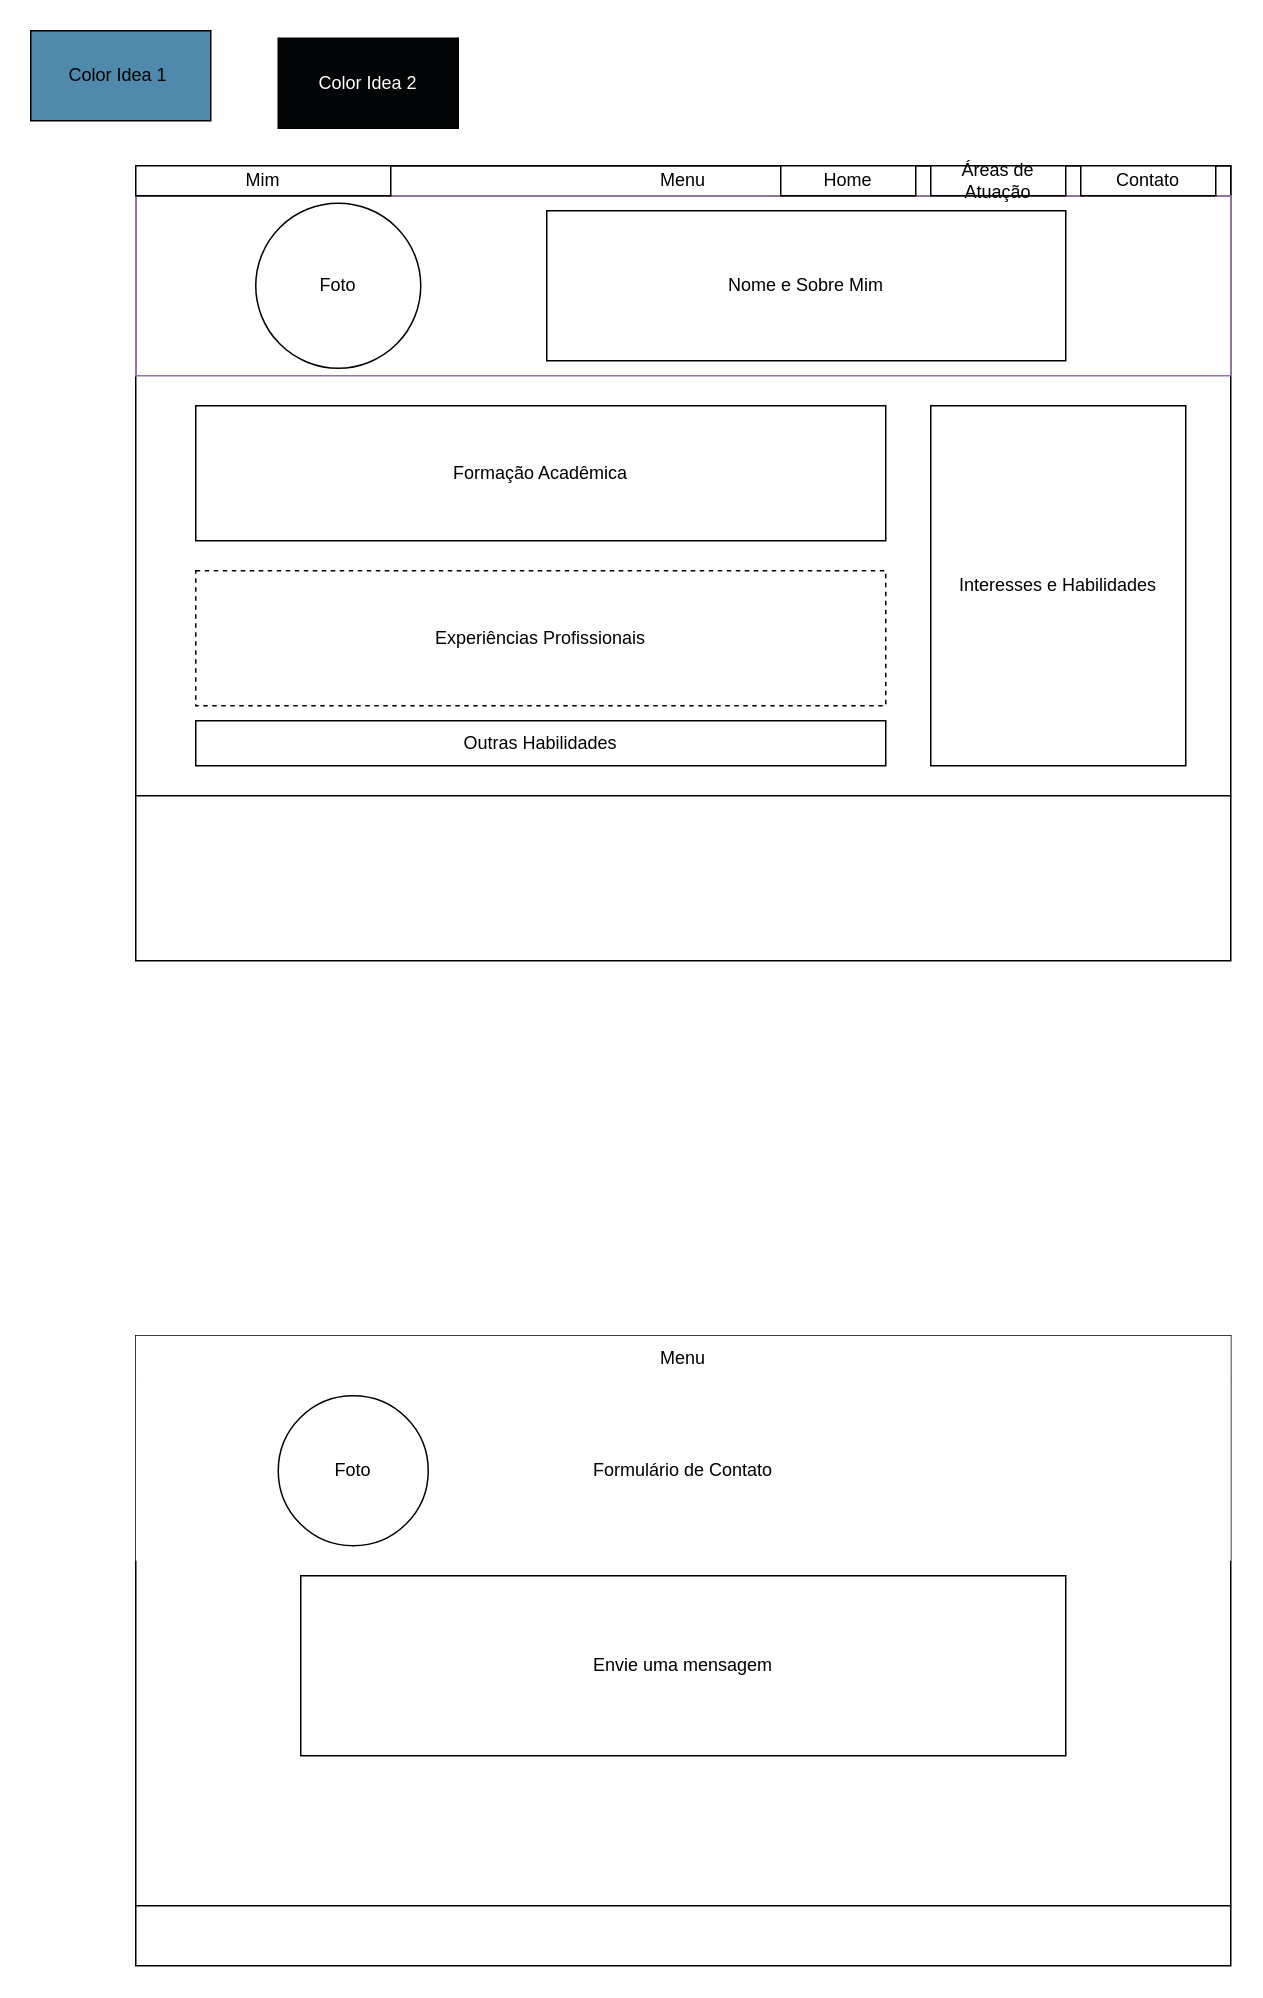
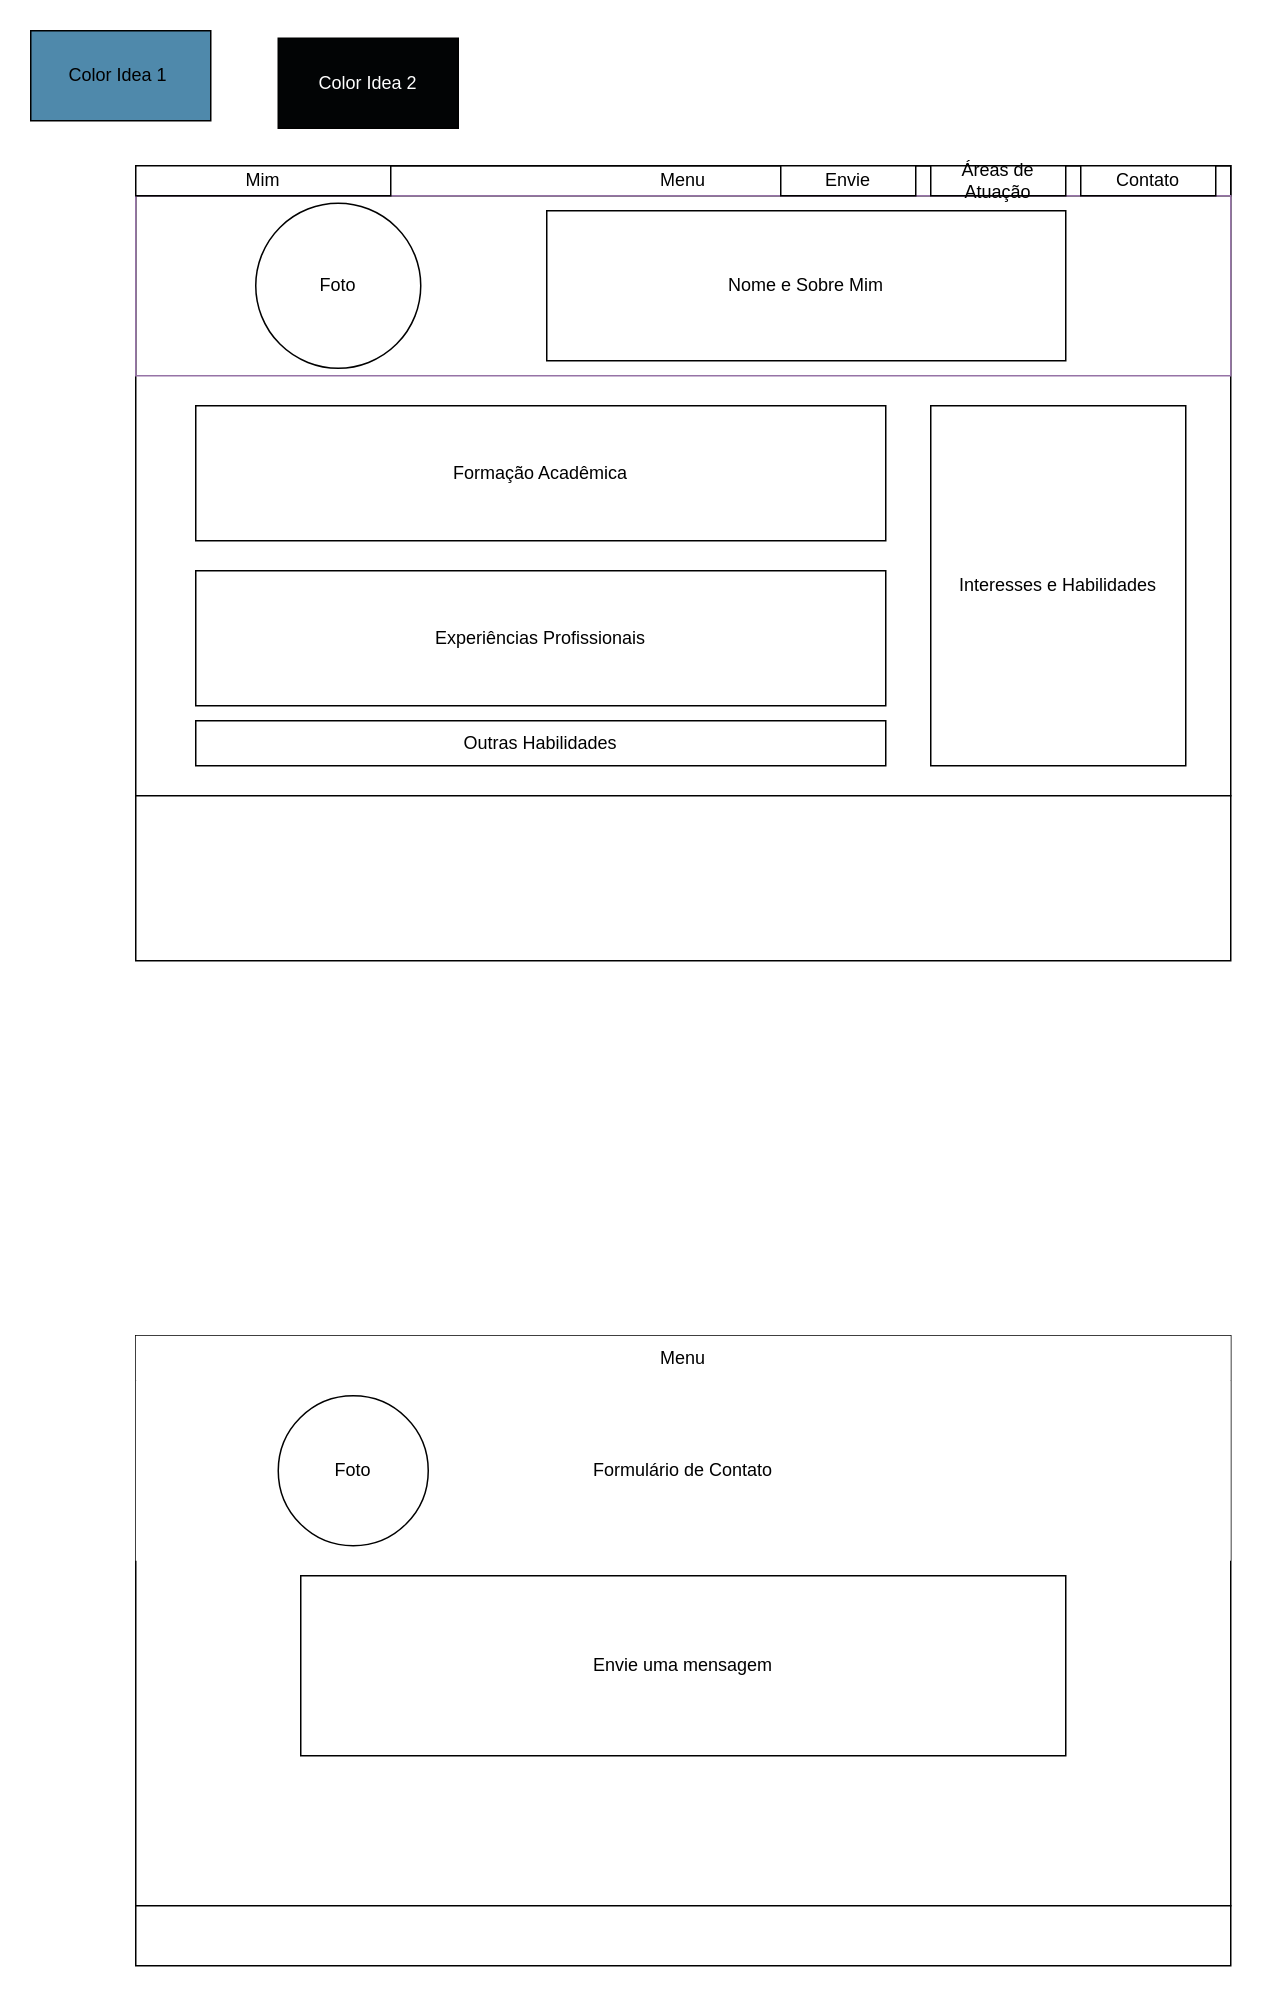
(848, 181) -> (848, 181)
(541, 638) -> (541, 638)
